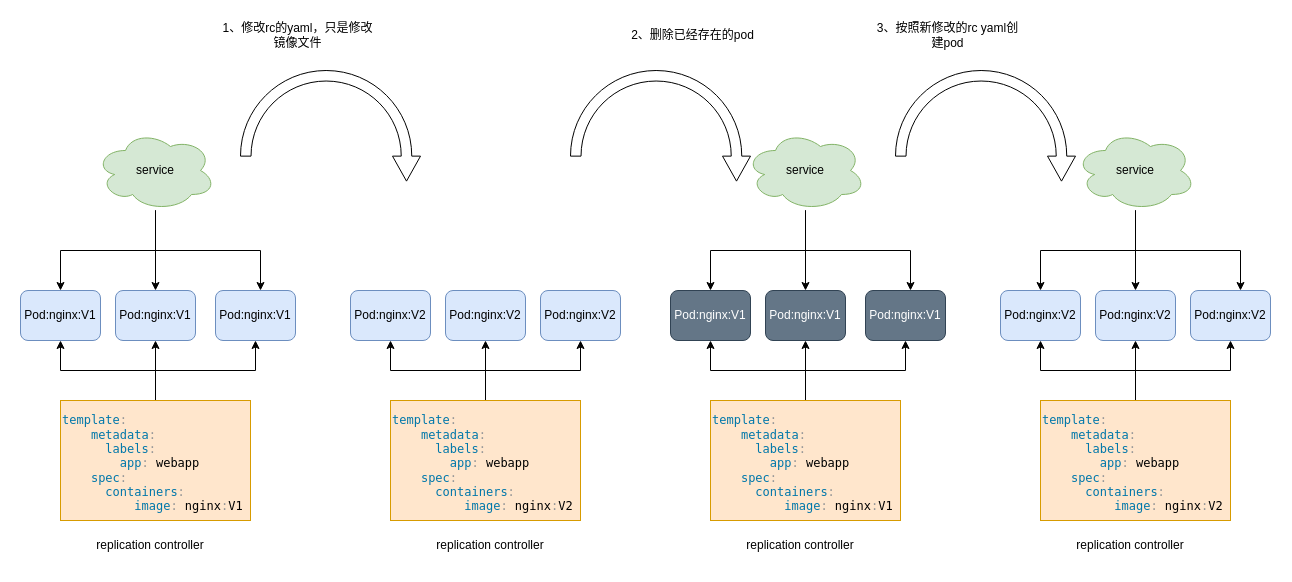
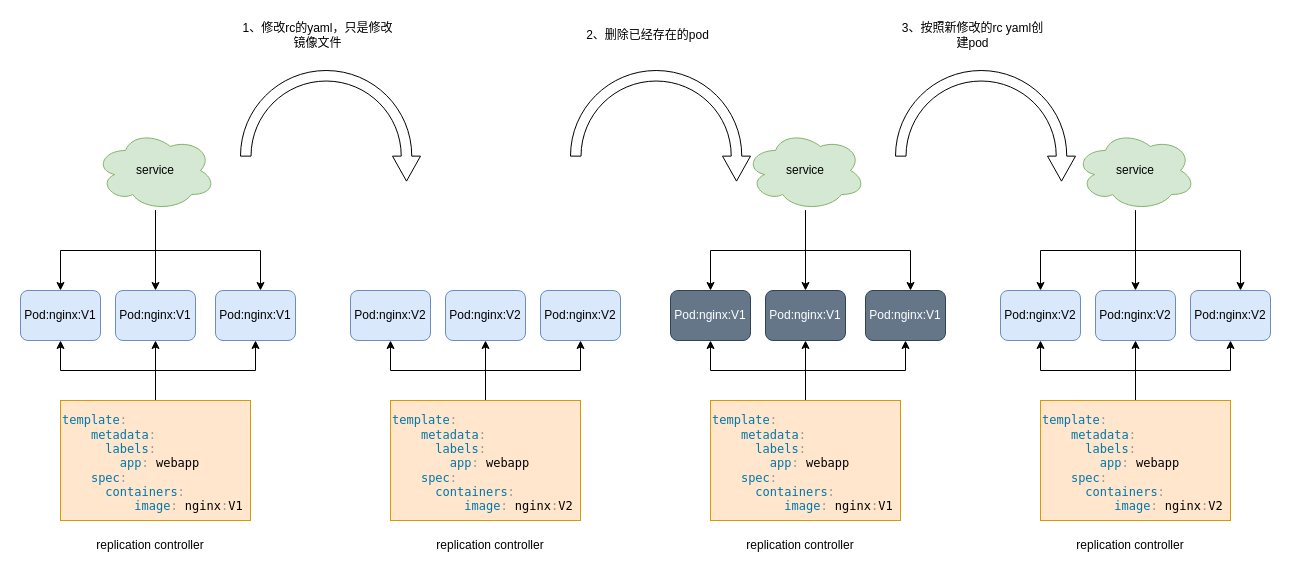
(298, 36) -> (318, 36)
(693, 36) -> (648, 36)
(948, 36) -> (973, 36)
